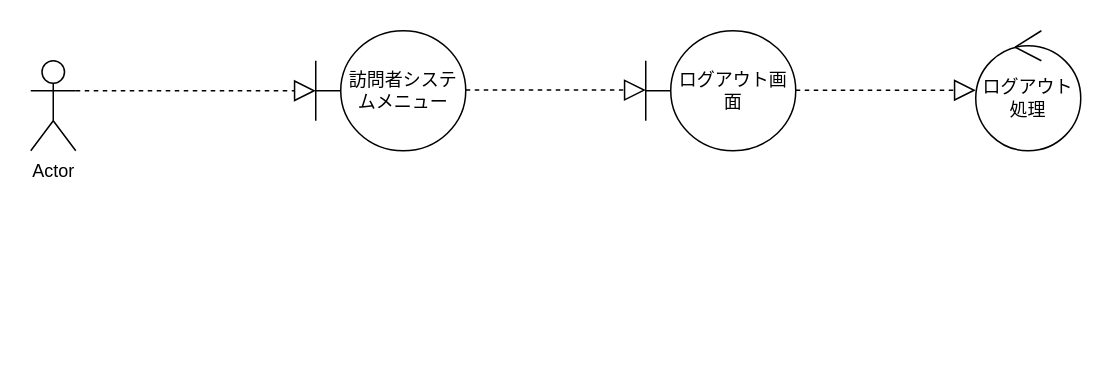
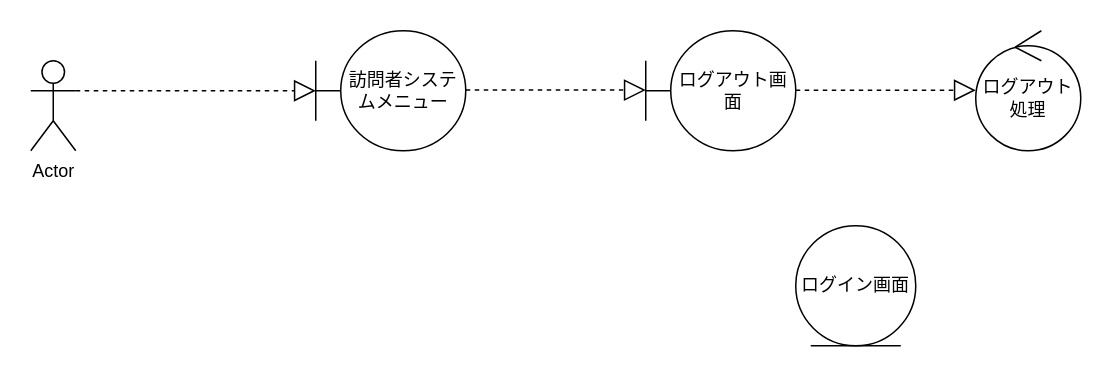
none -> (856, 286)
